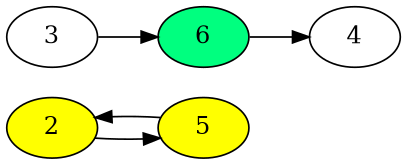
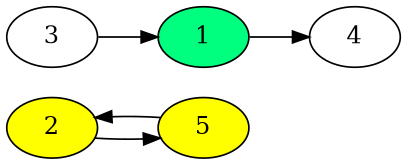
(204, 37) -> (204, 37)
